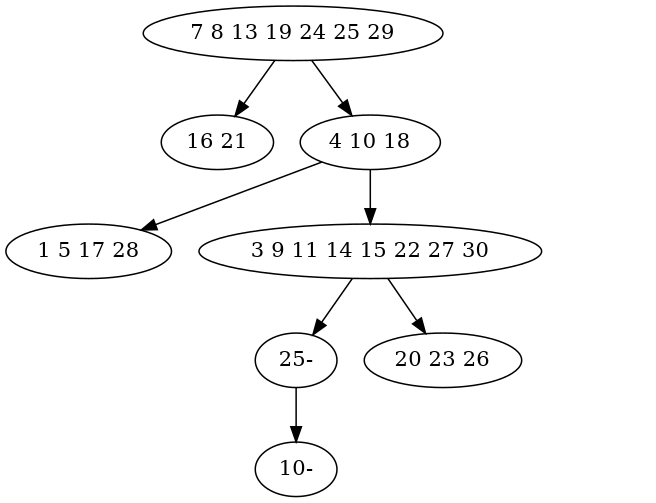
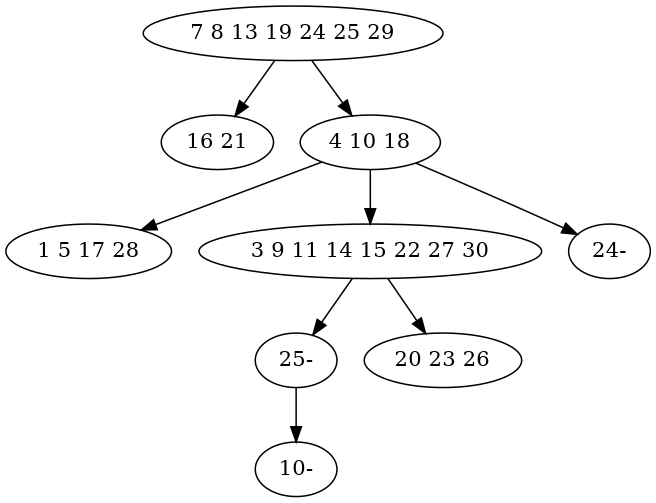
none -> (610, 251)
